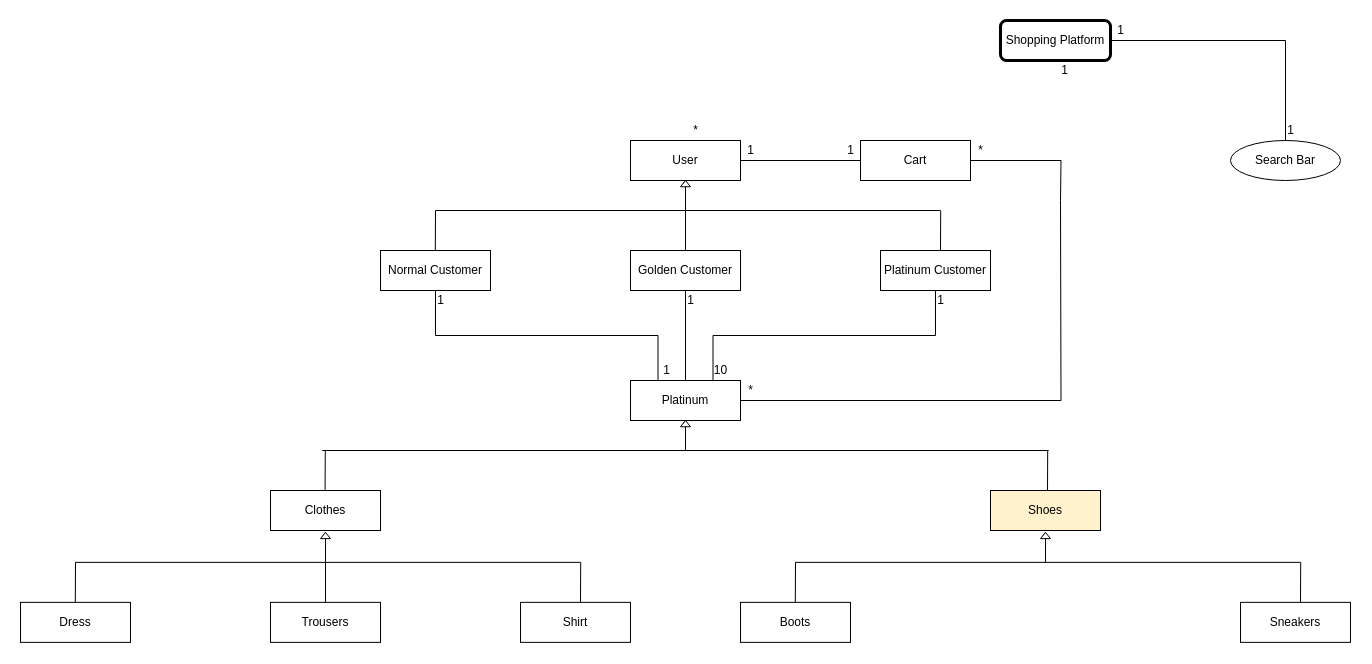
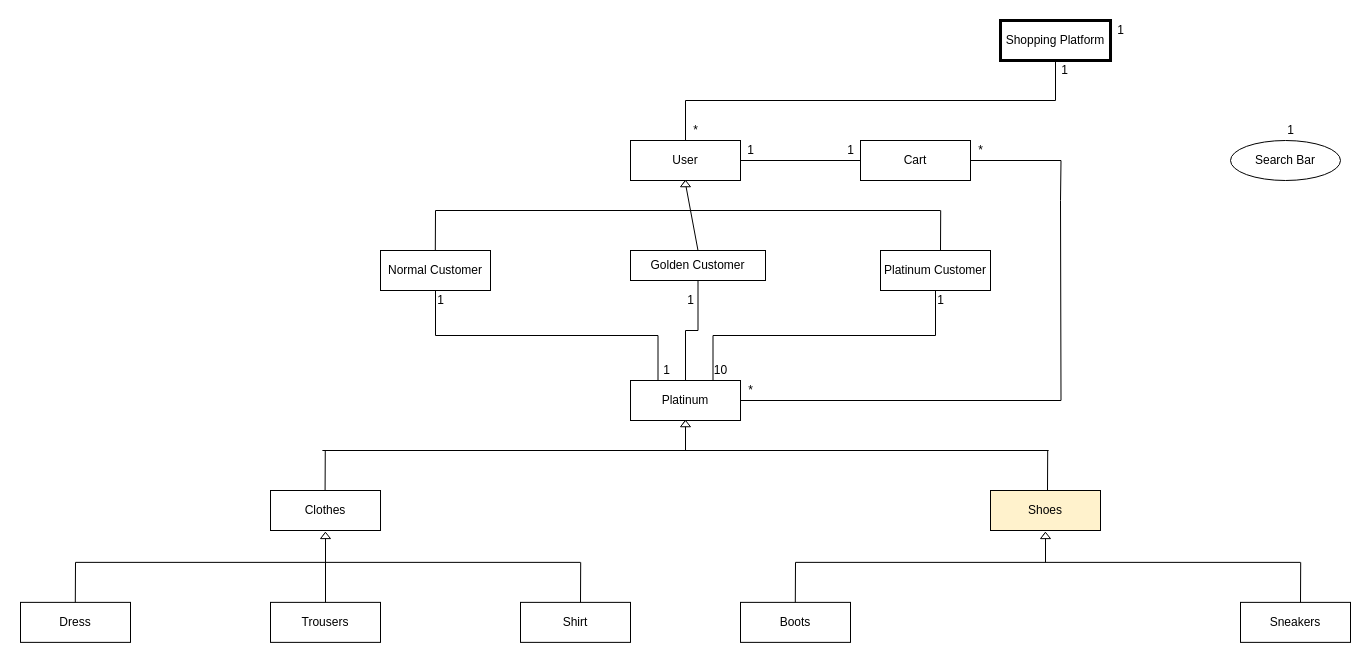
(1056, 41) -> (1056, 41)
(1248, 41) -> none
none -> (871, 101)
(686, 271) -> (698, 266)
